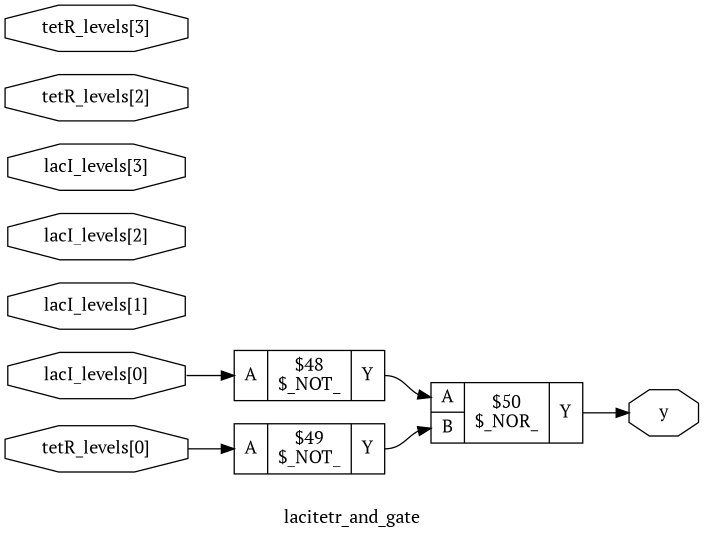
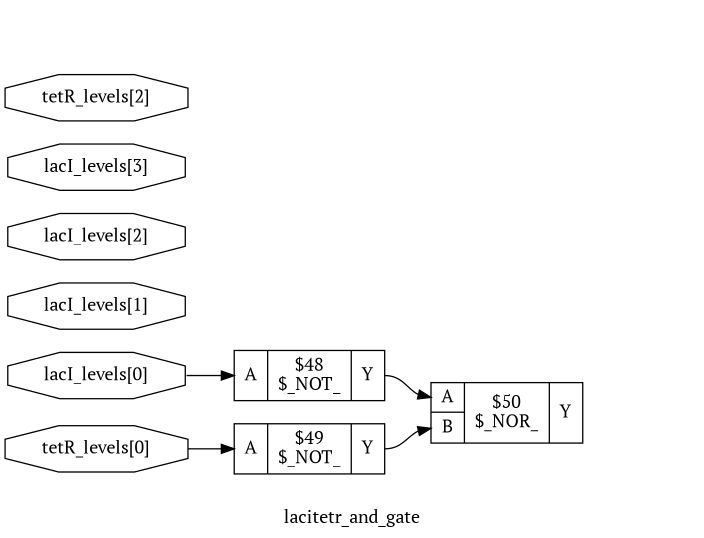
(97, 28) -> none
(664, 413) -> none
